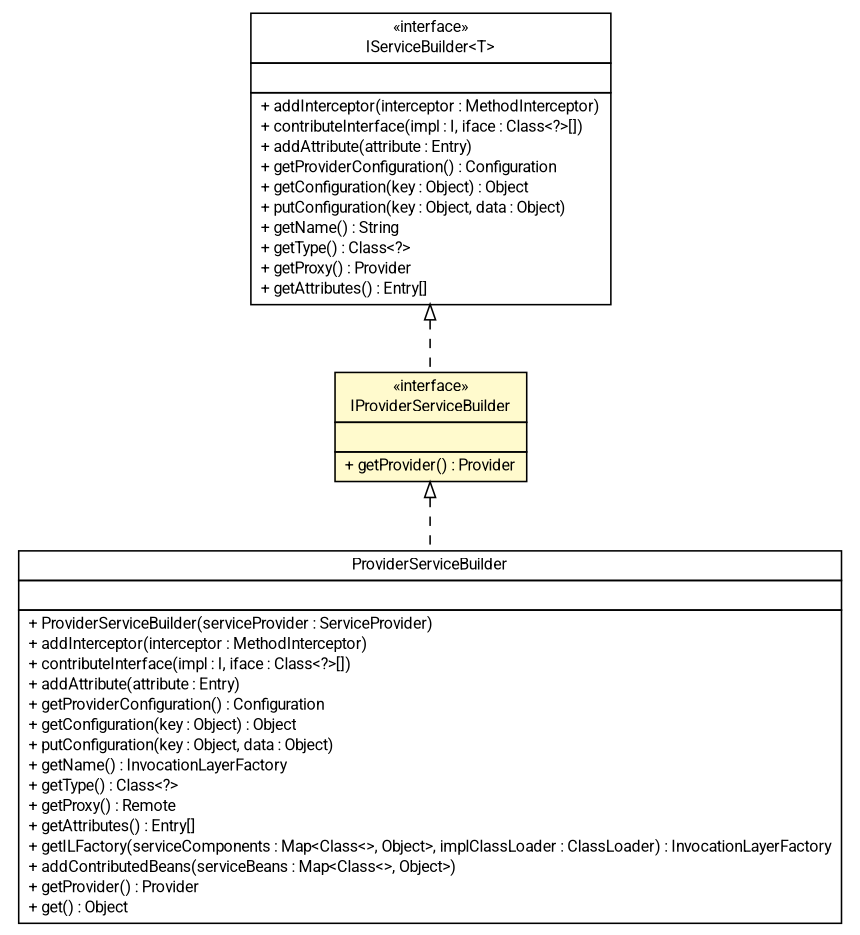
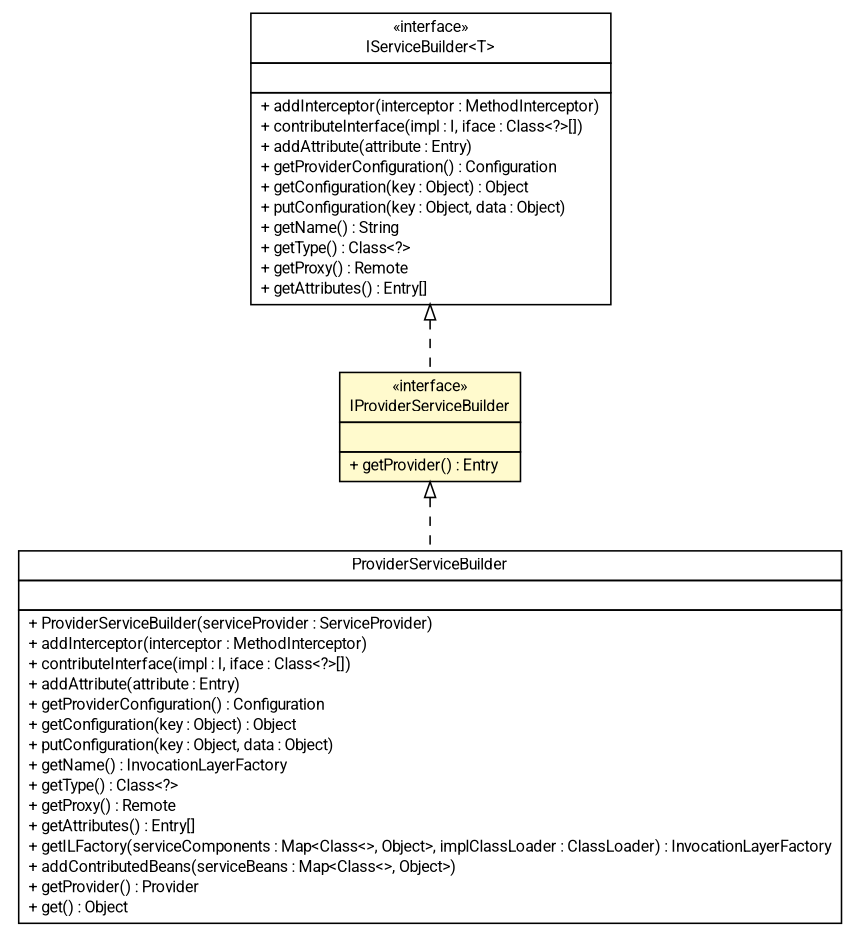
(337, 269) -> (335, 269)
(431, 466) -> (424, 466)
